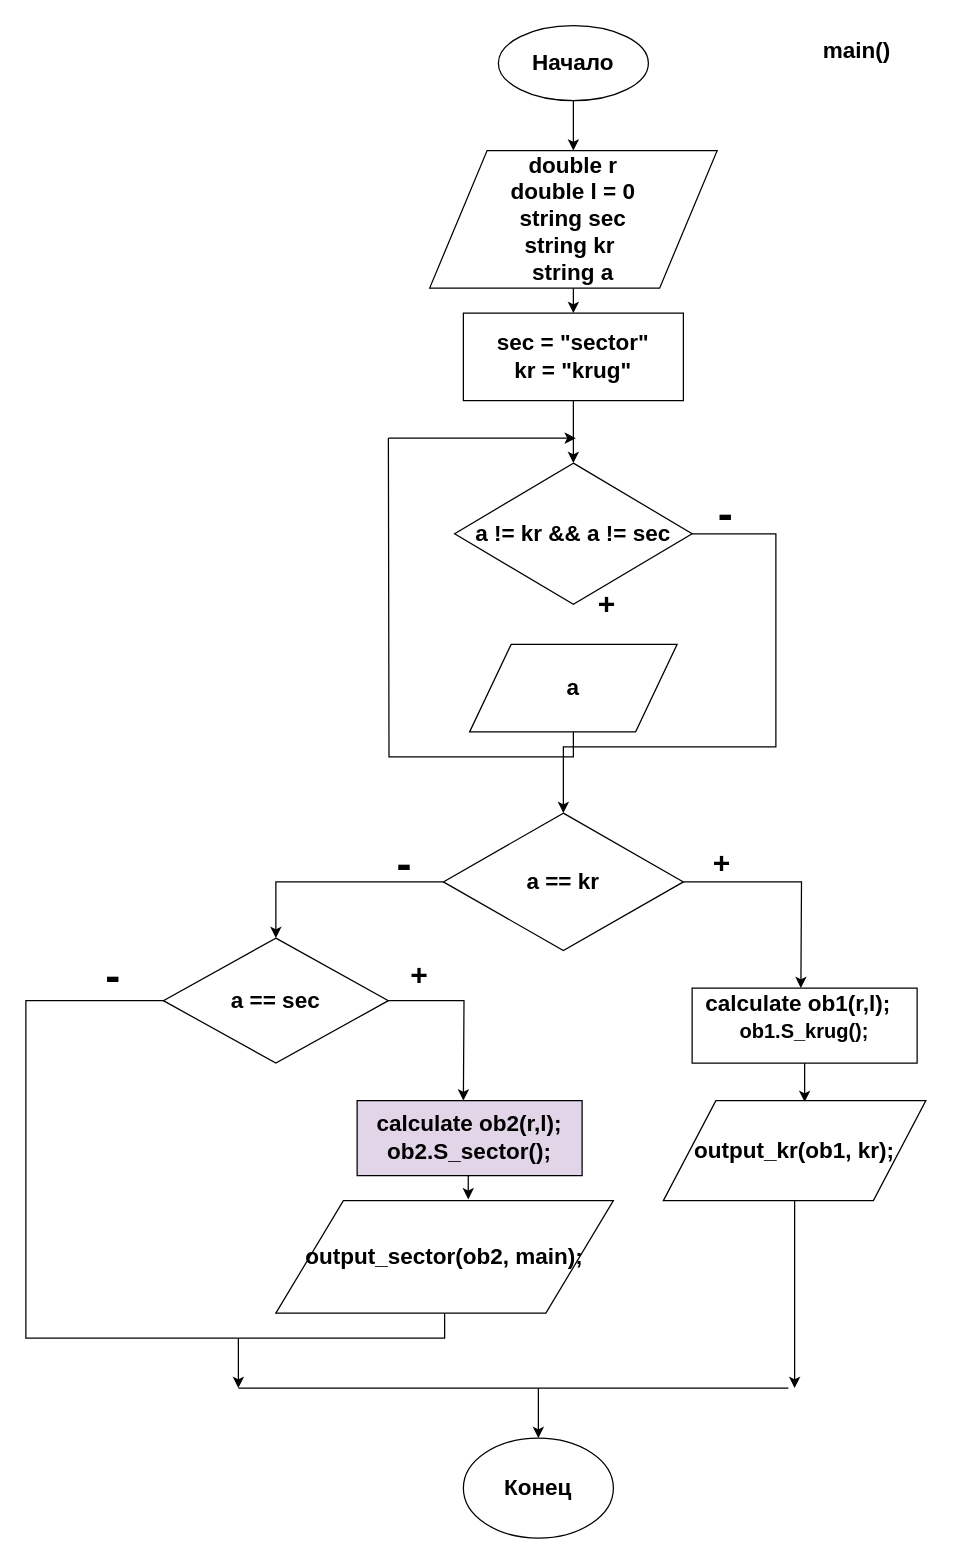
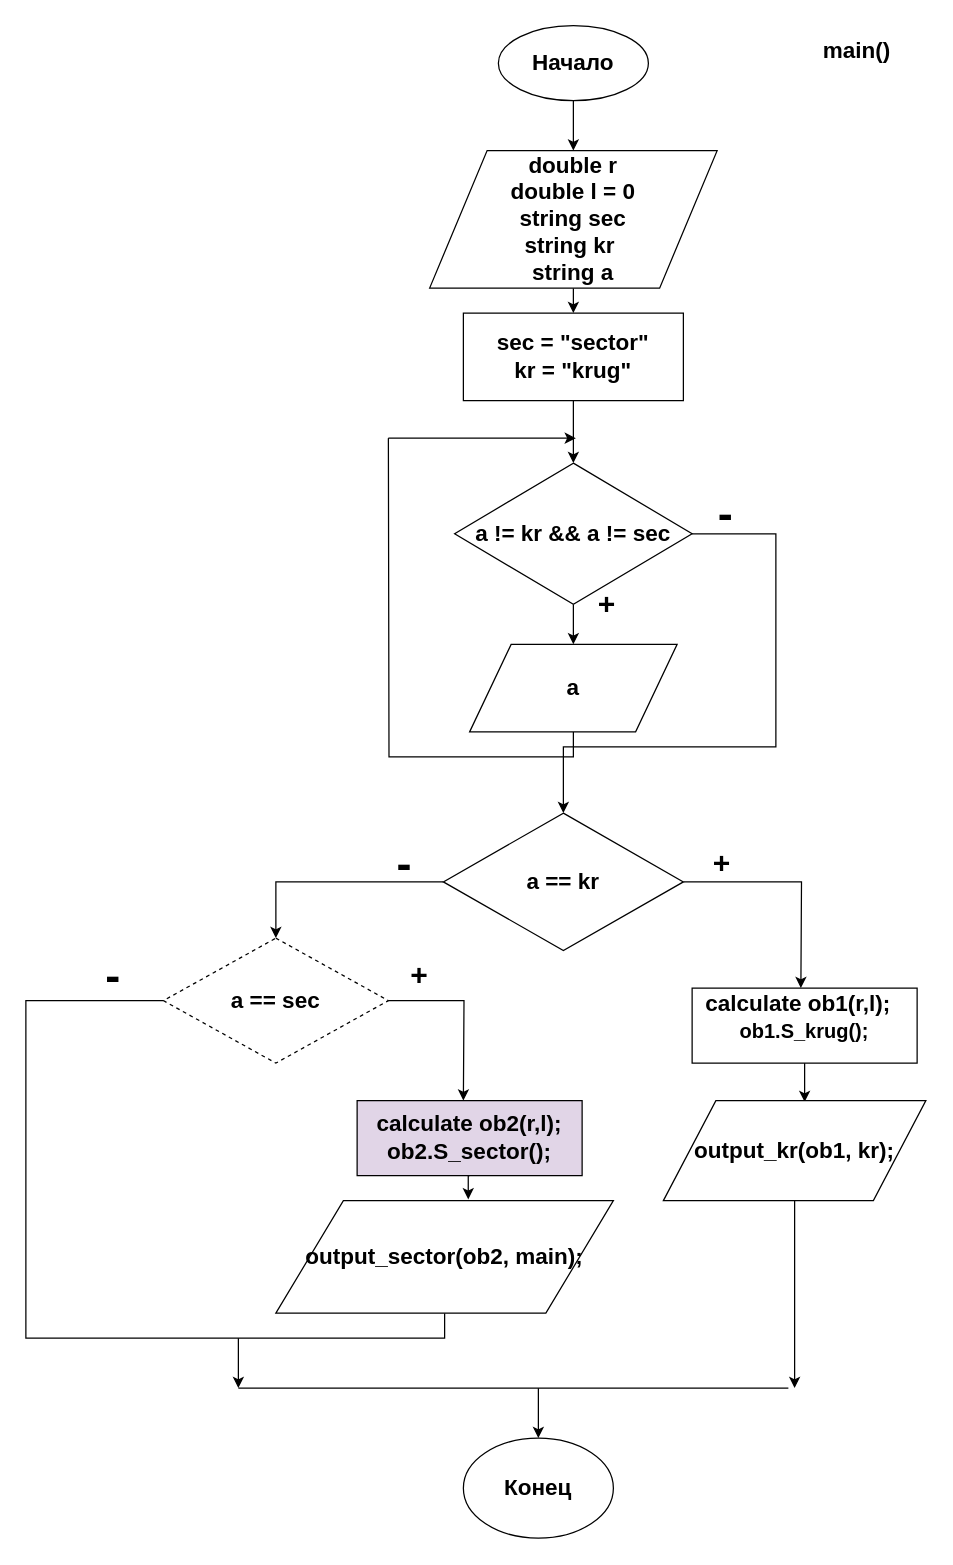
none -> (573, 620)
(276, 1001) -> (276, 1001)
